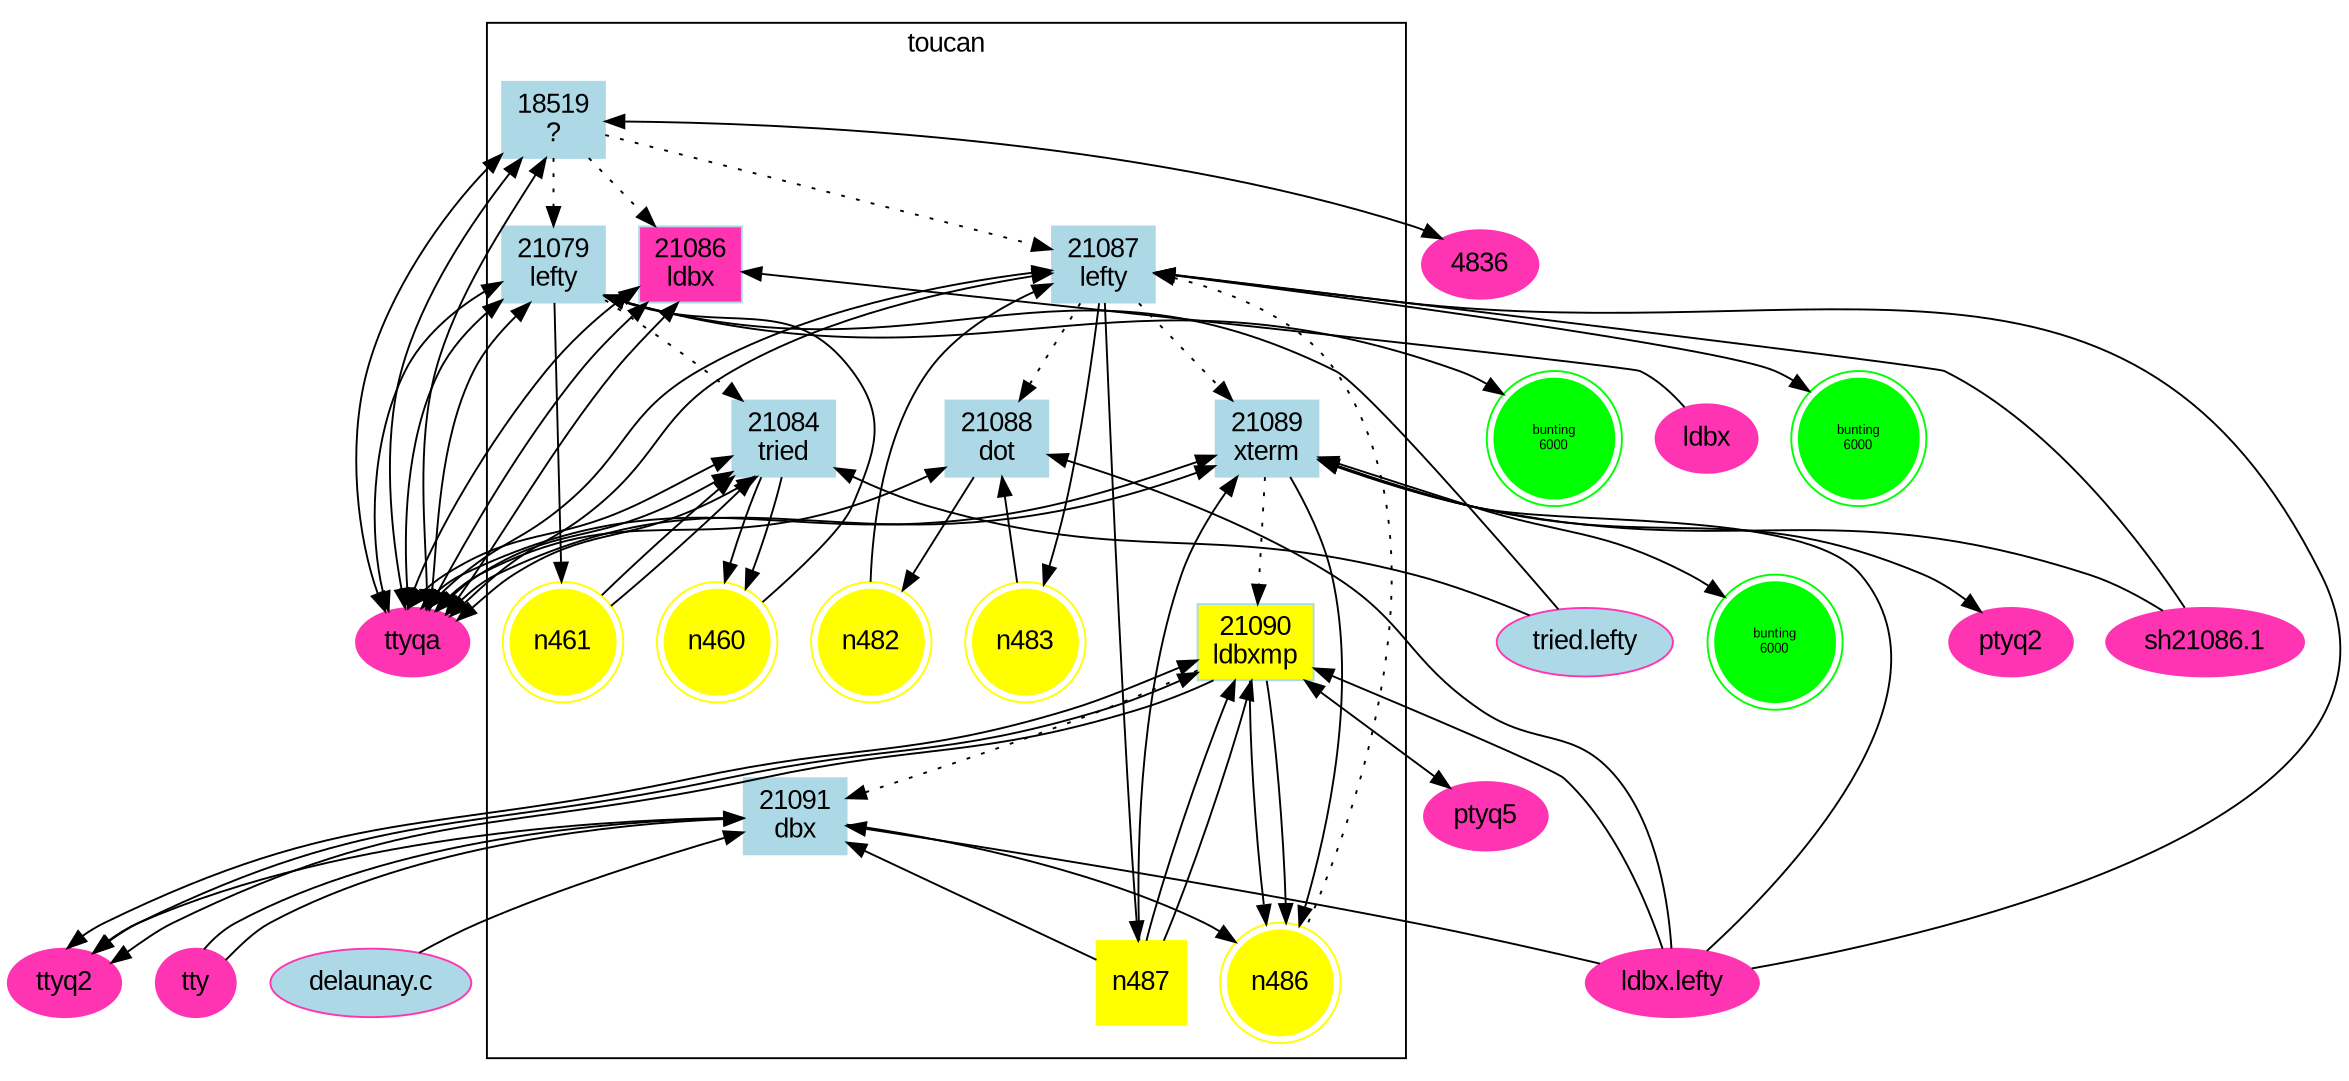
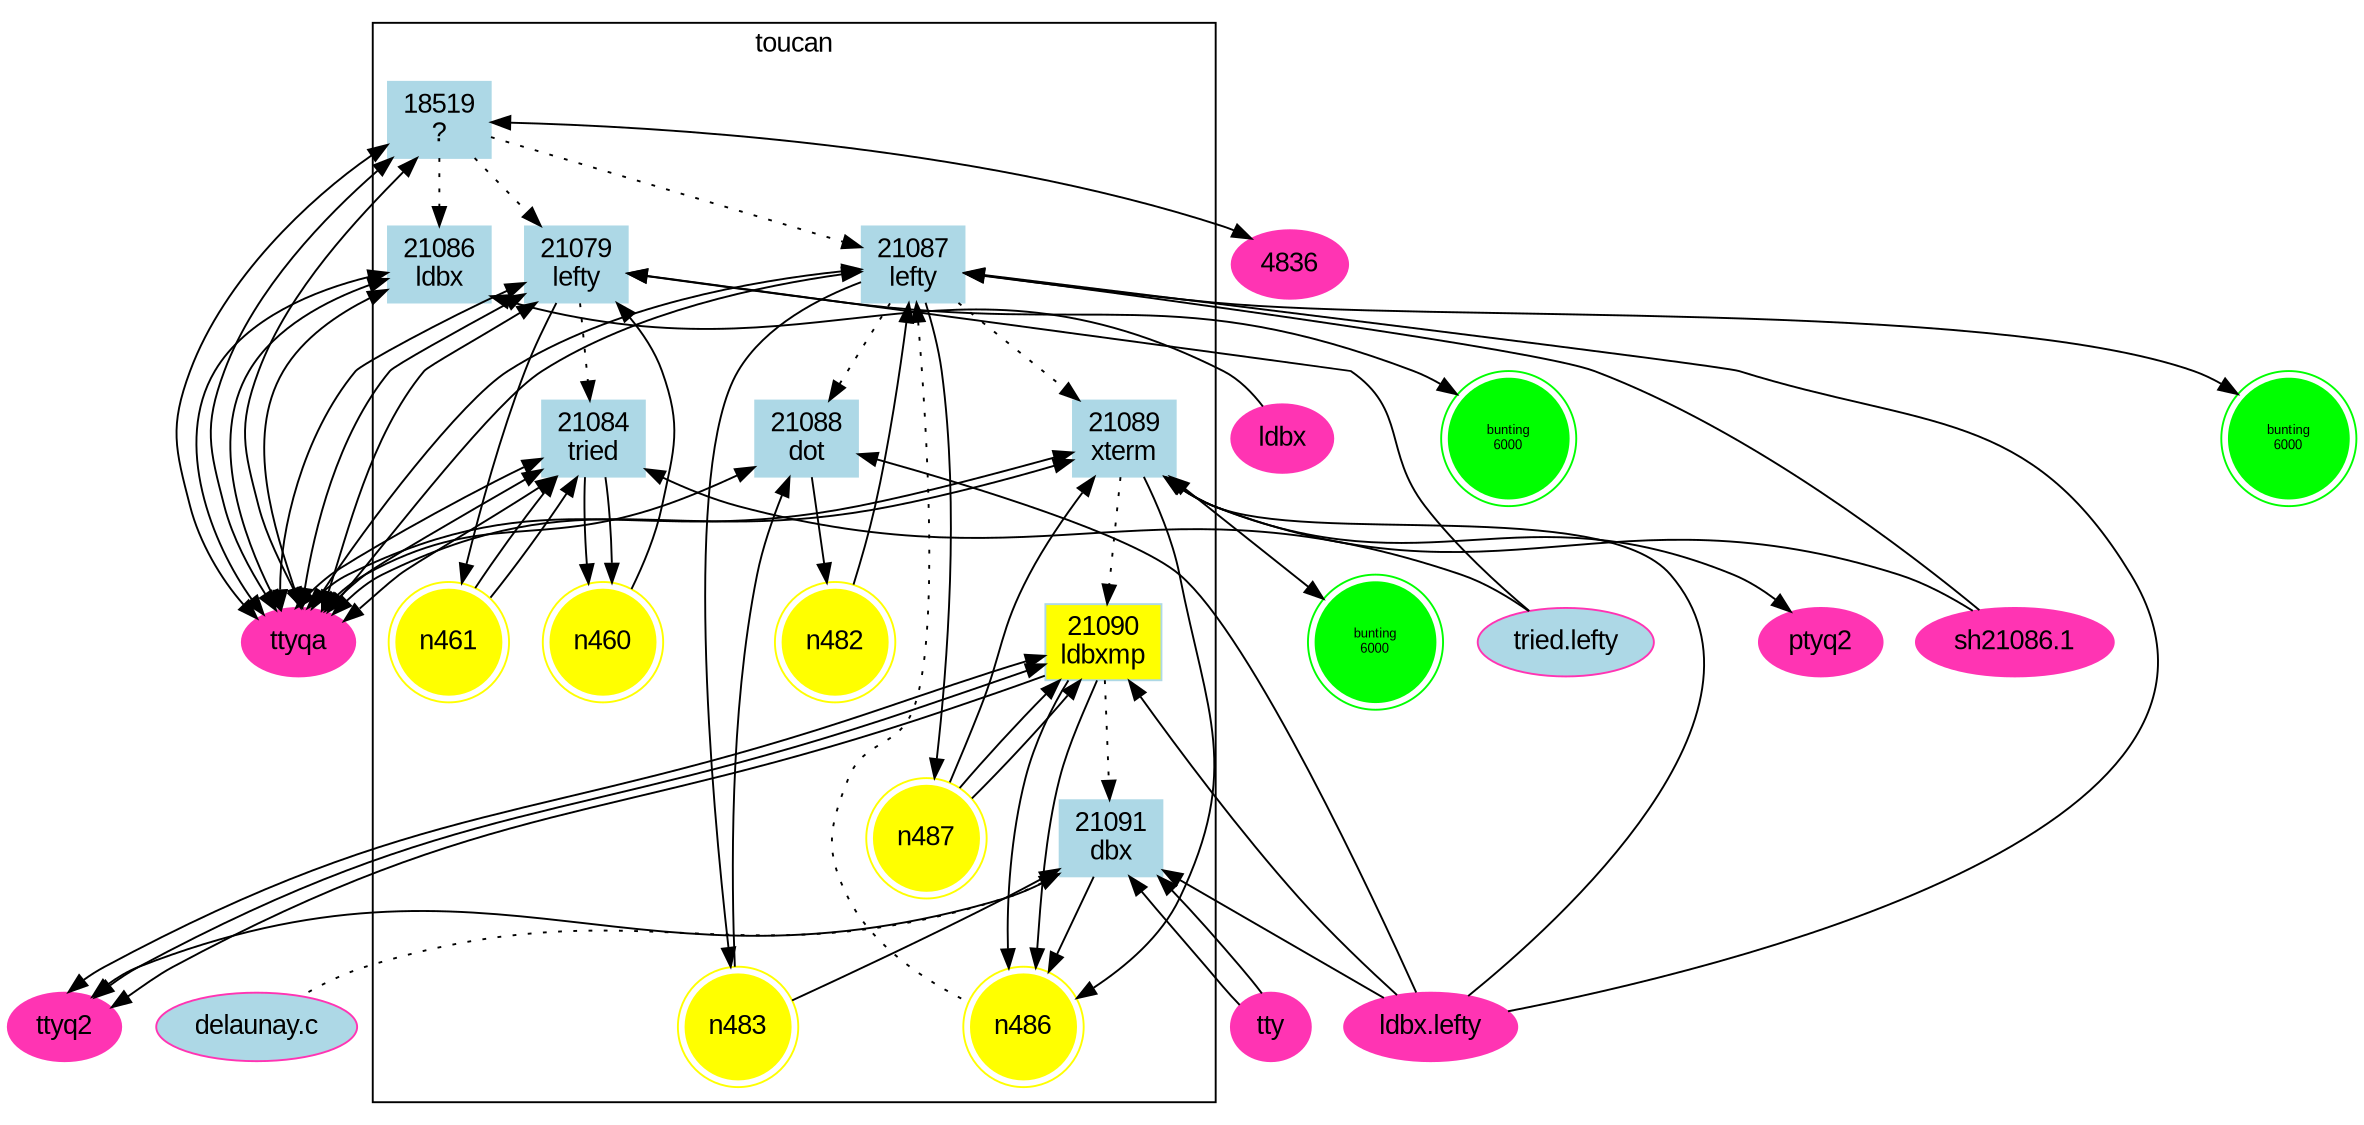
(691, 264) -> (439, 264)
(1486, 816) -> none
(569, 888) -> (556, 932)
(981, 905) -> (918, 941)
(1141, 983) -> (926, 838)
